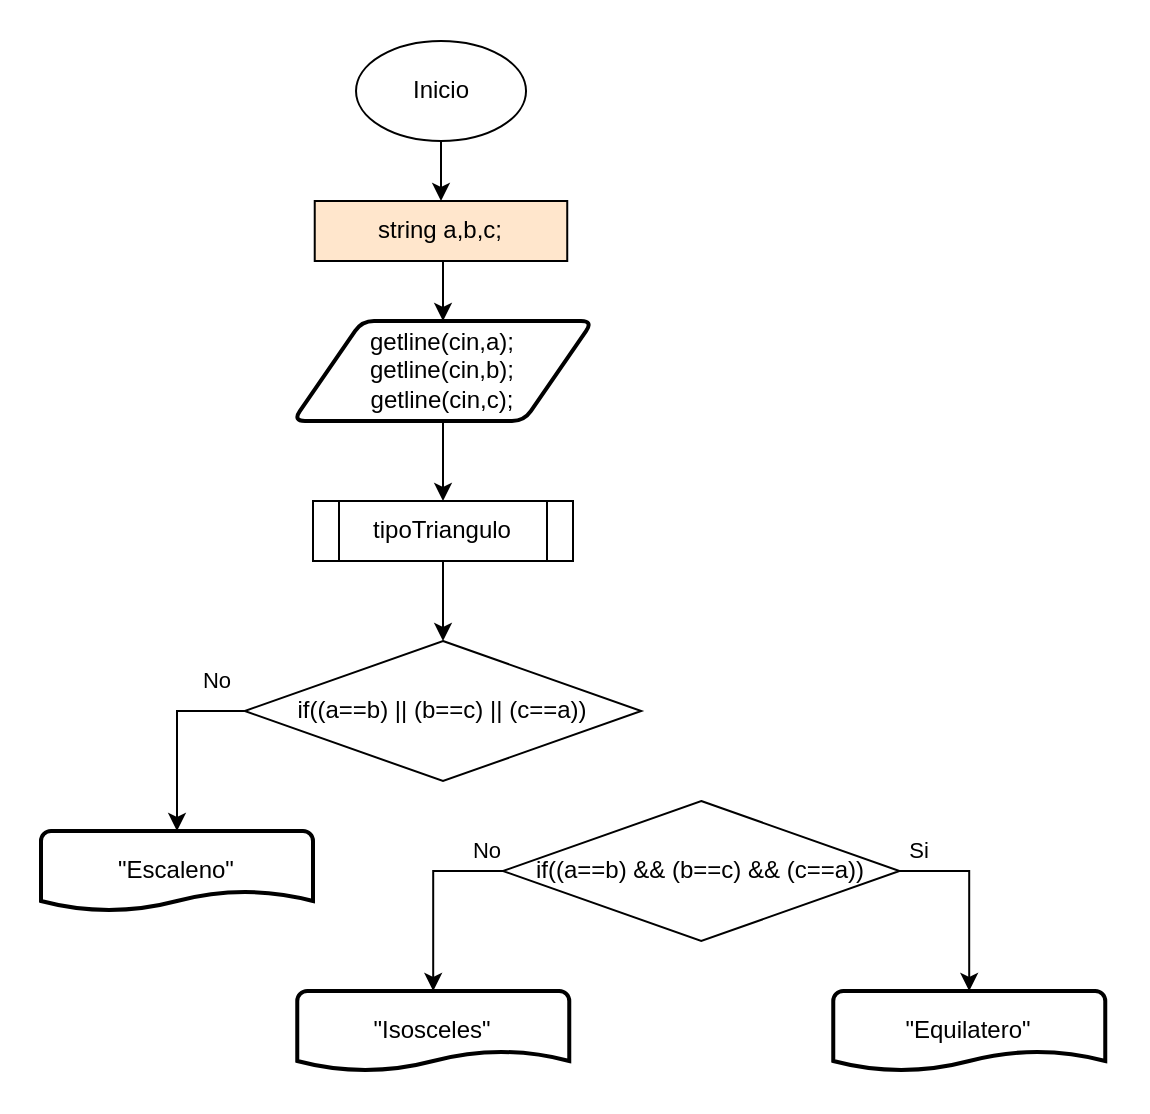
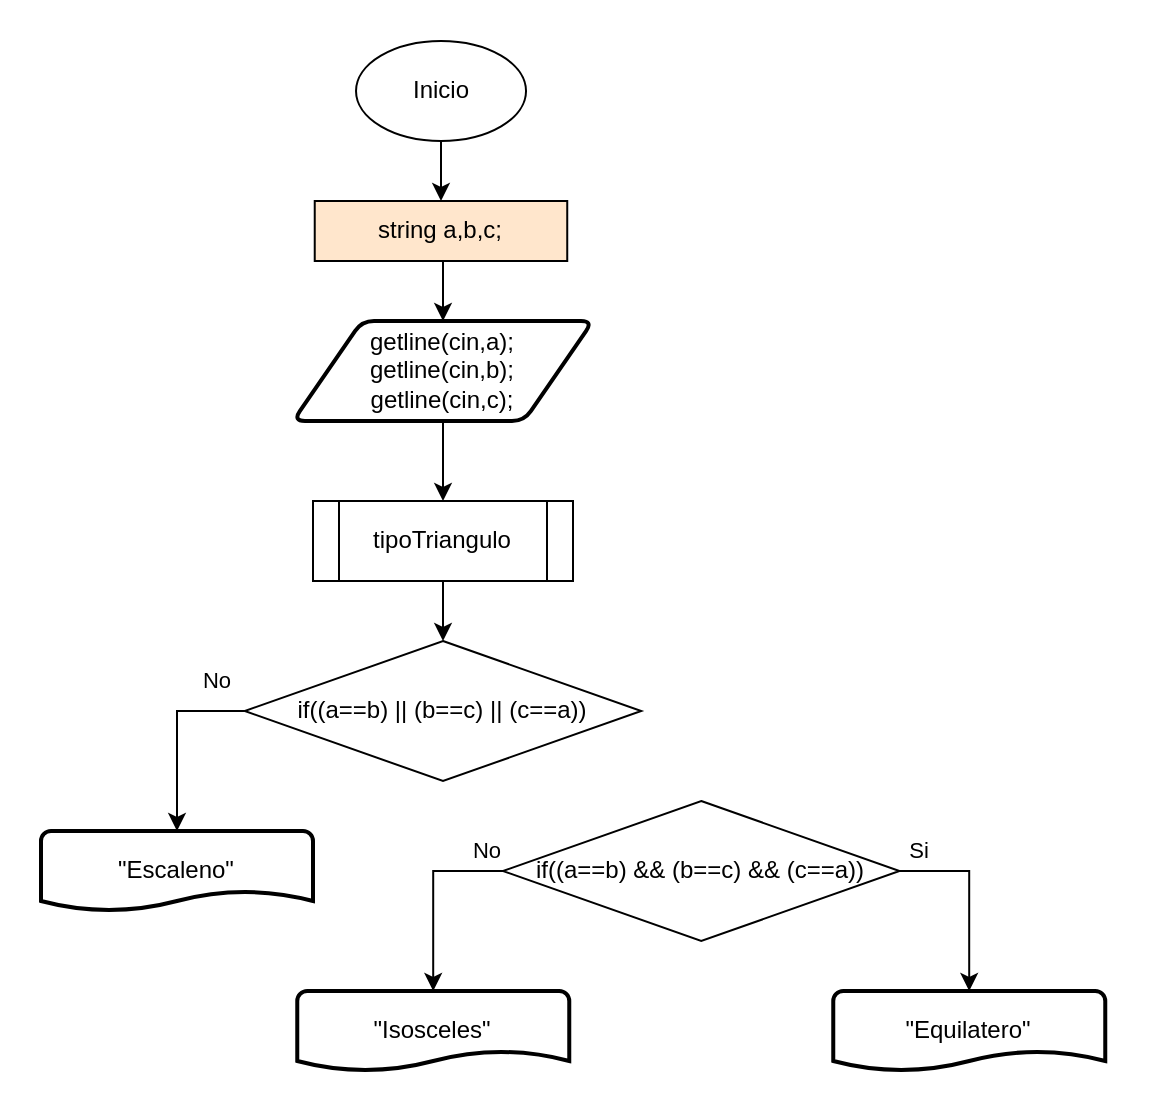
(443, 531) -> (443, 541)
